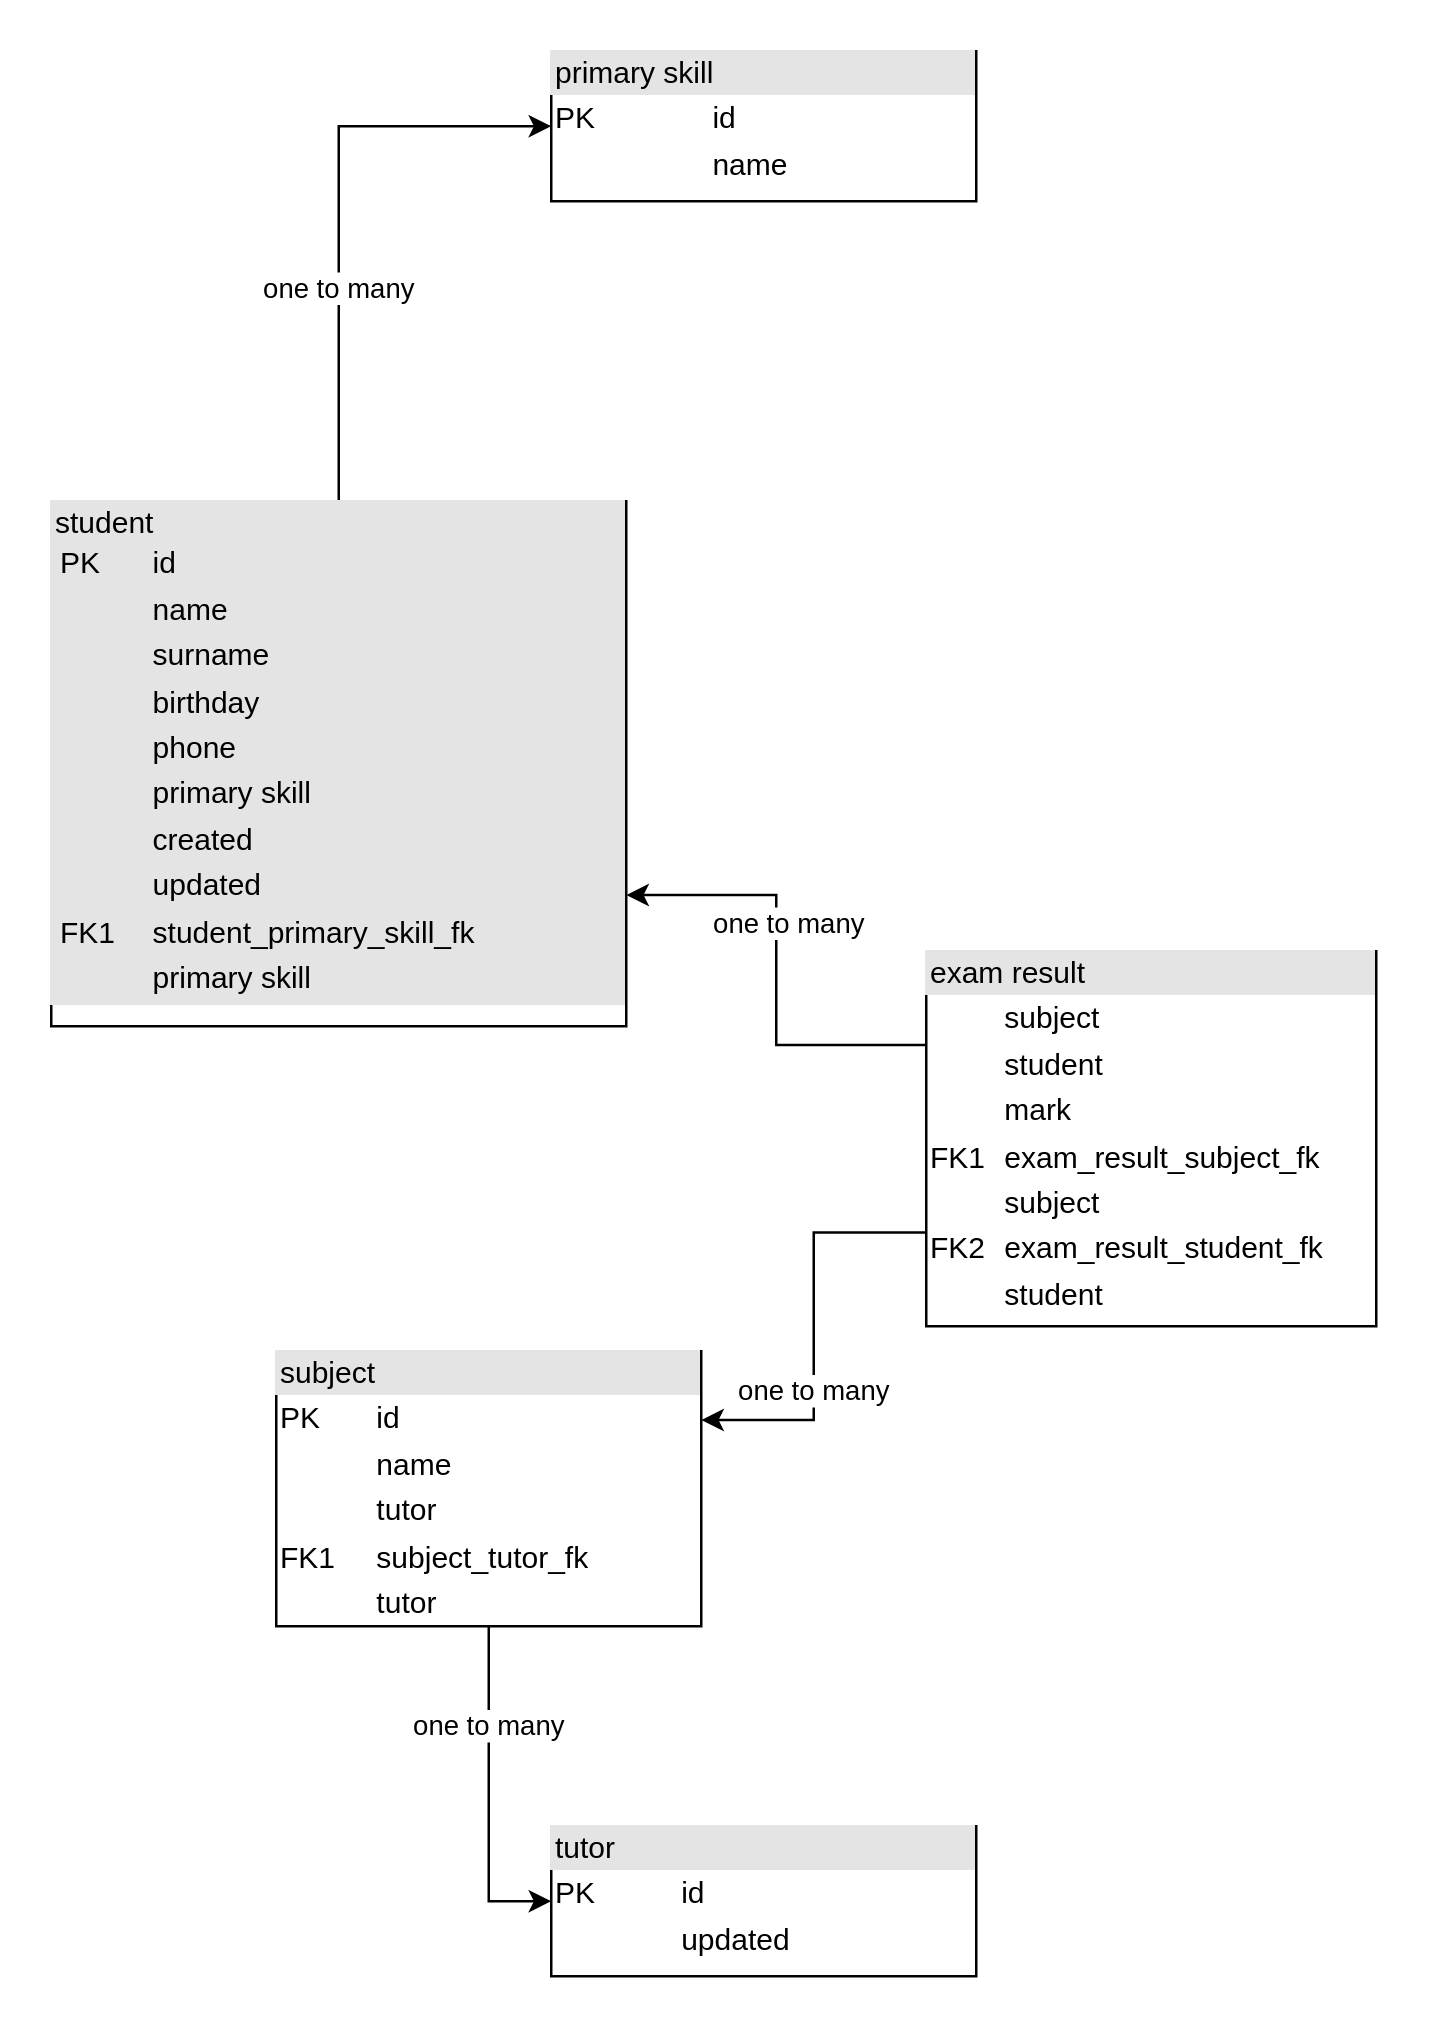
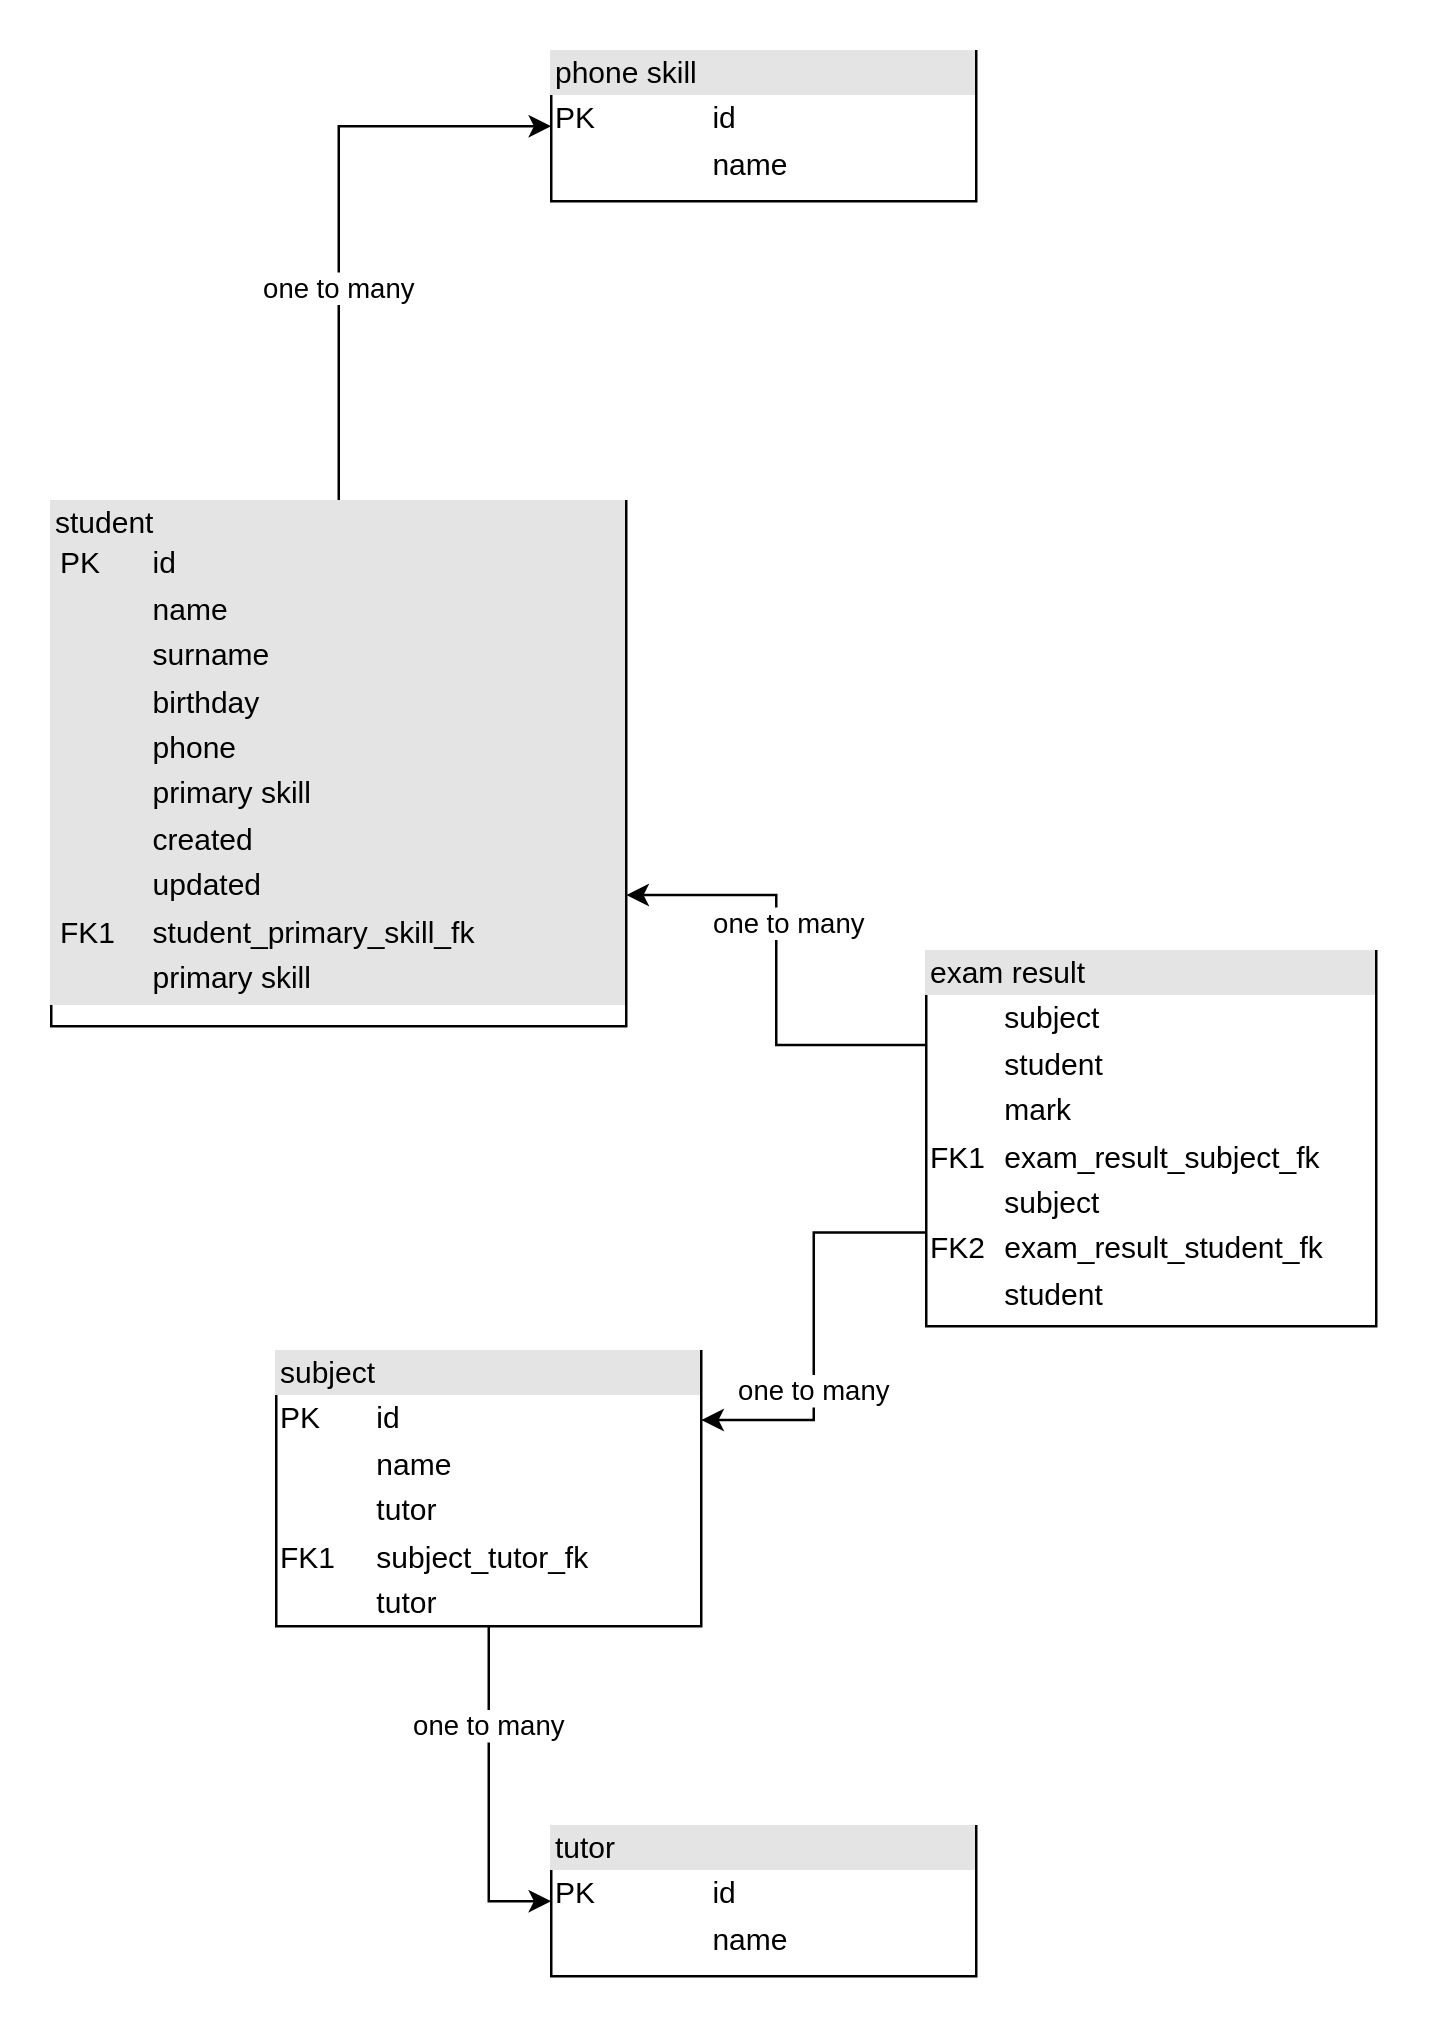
(641, 105) -> (628, 105)
(610, 1880) -> (593, 1880)
